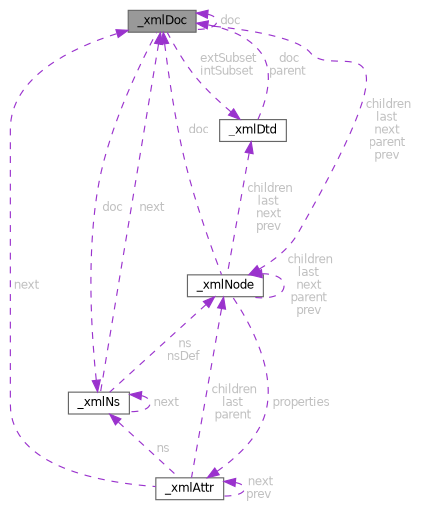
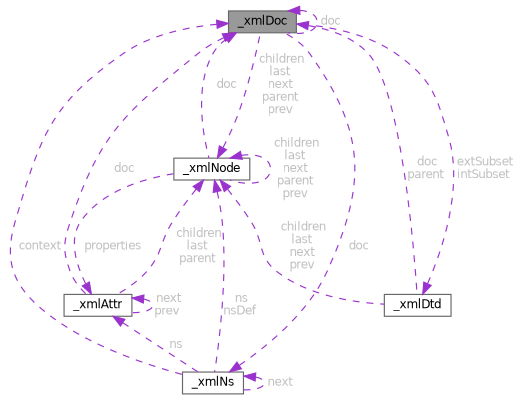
(150, 208) -> (38, 247)
(238, 214) -> (284, 276)
(25, 286) -> (123, 169)
(149, 450) -> (160, 347)
